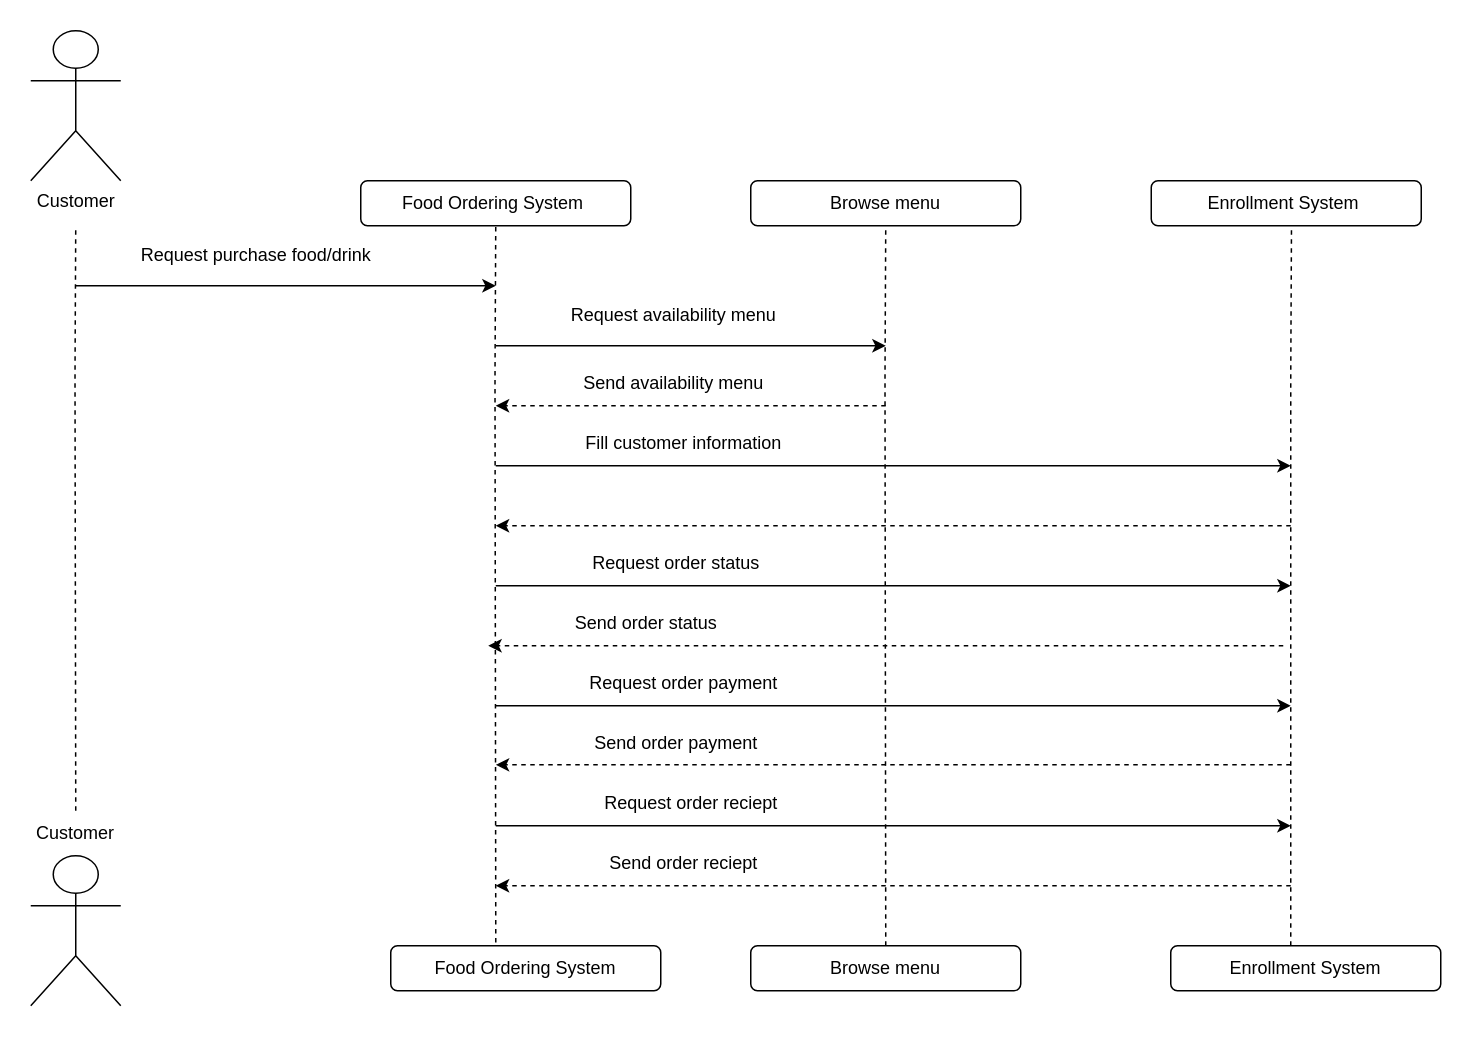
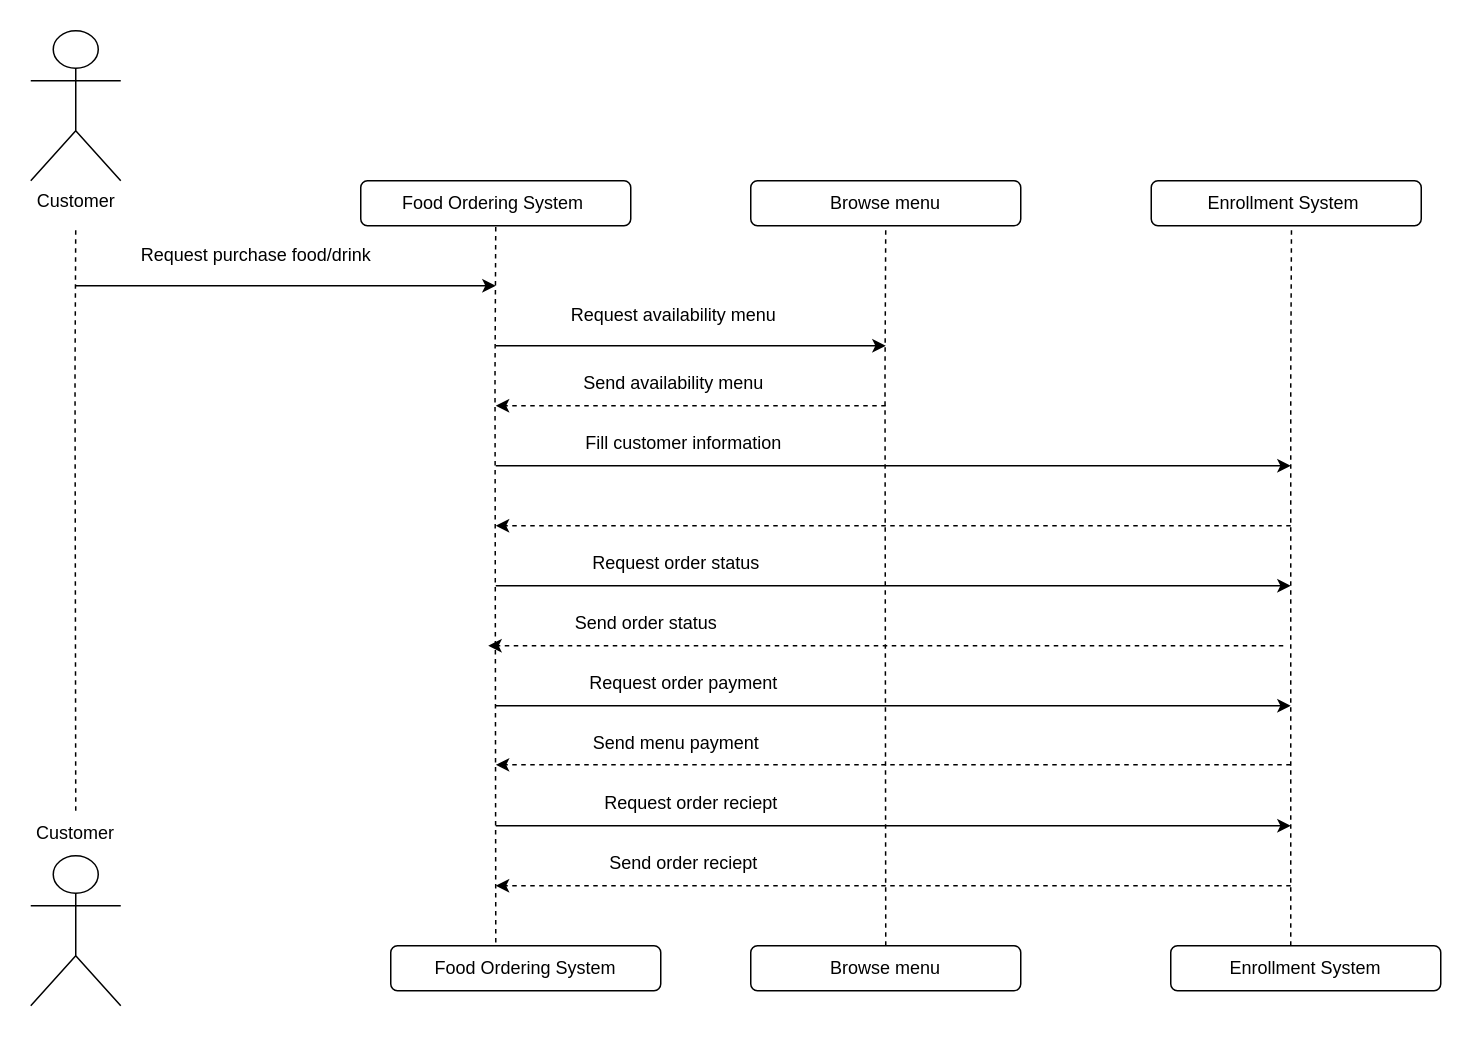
(677, 743) -> (677, 743)
